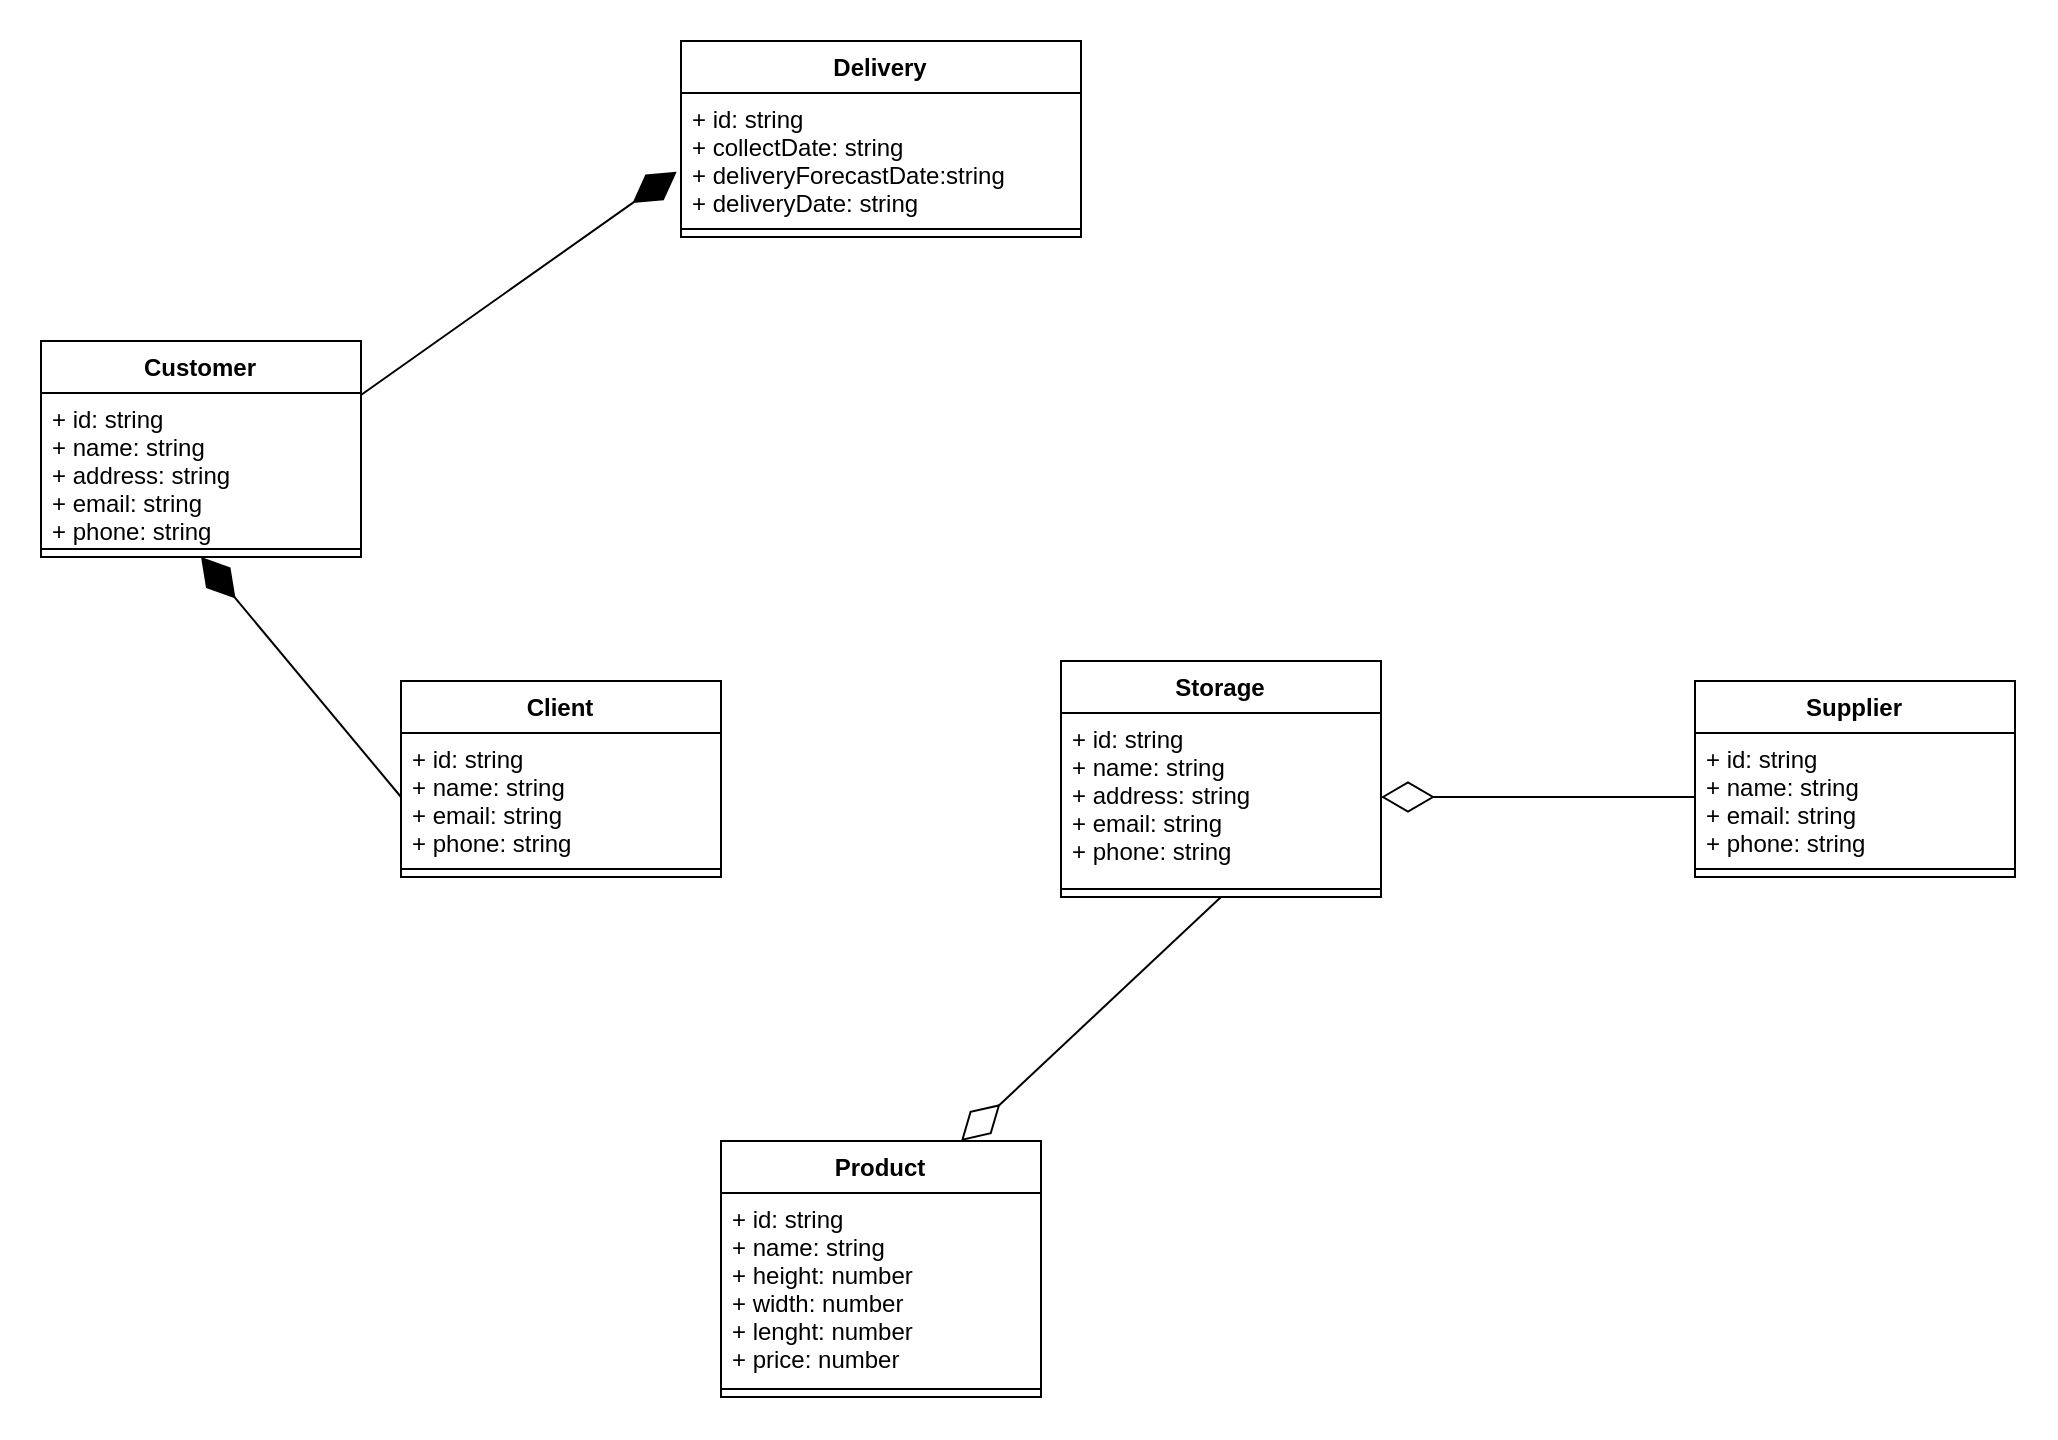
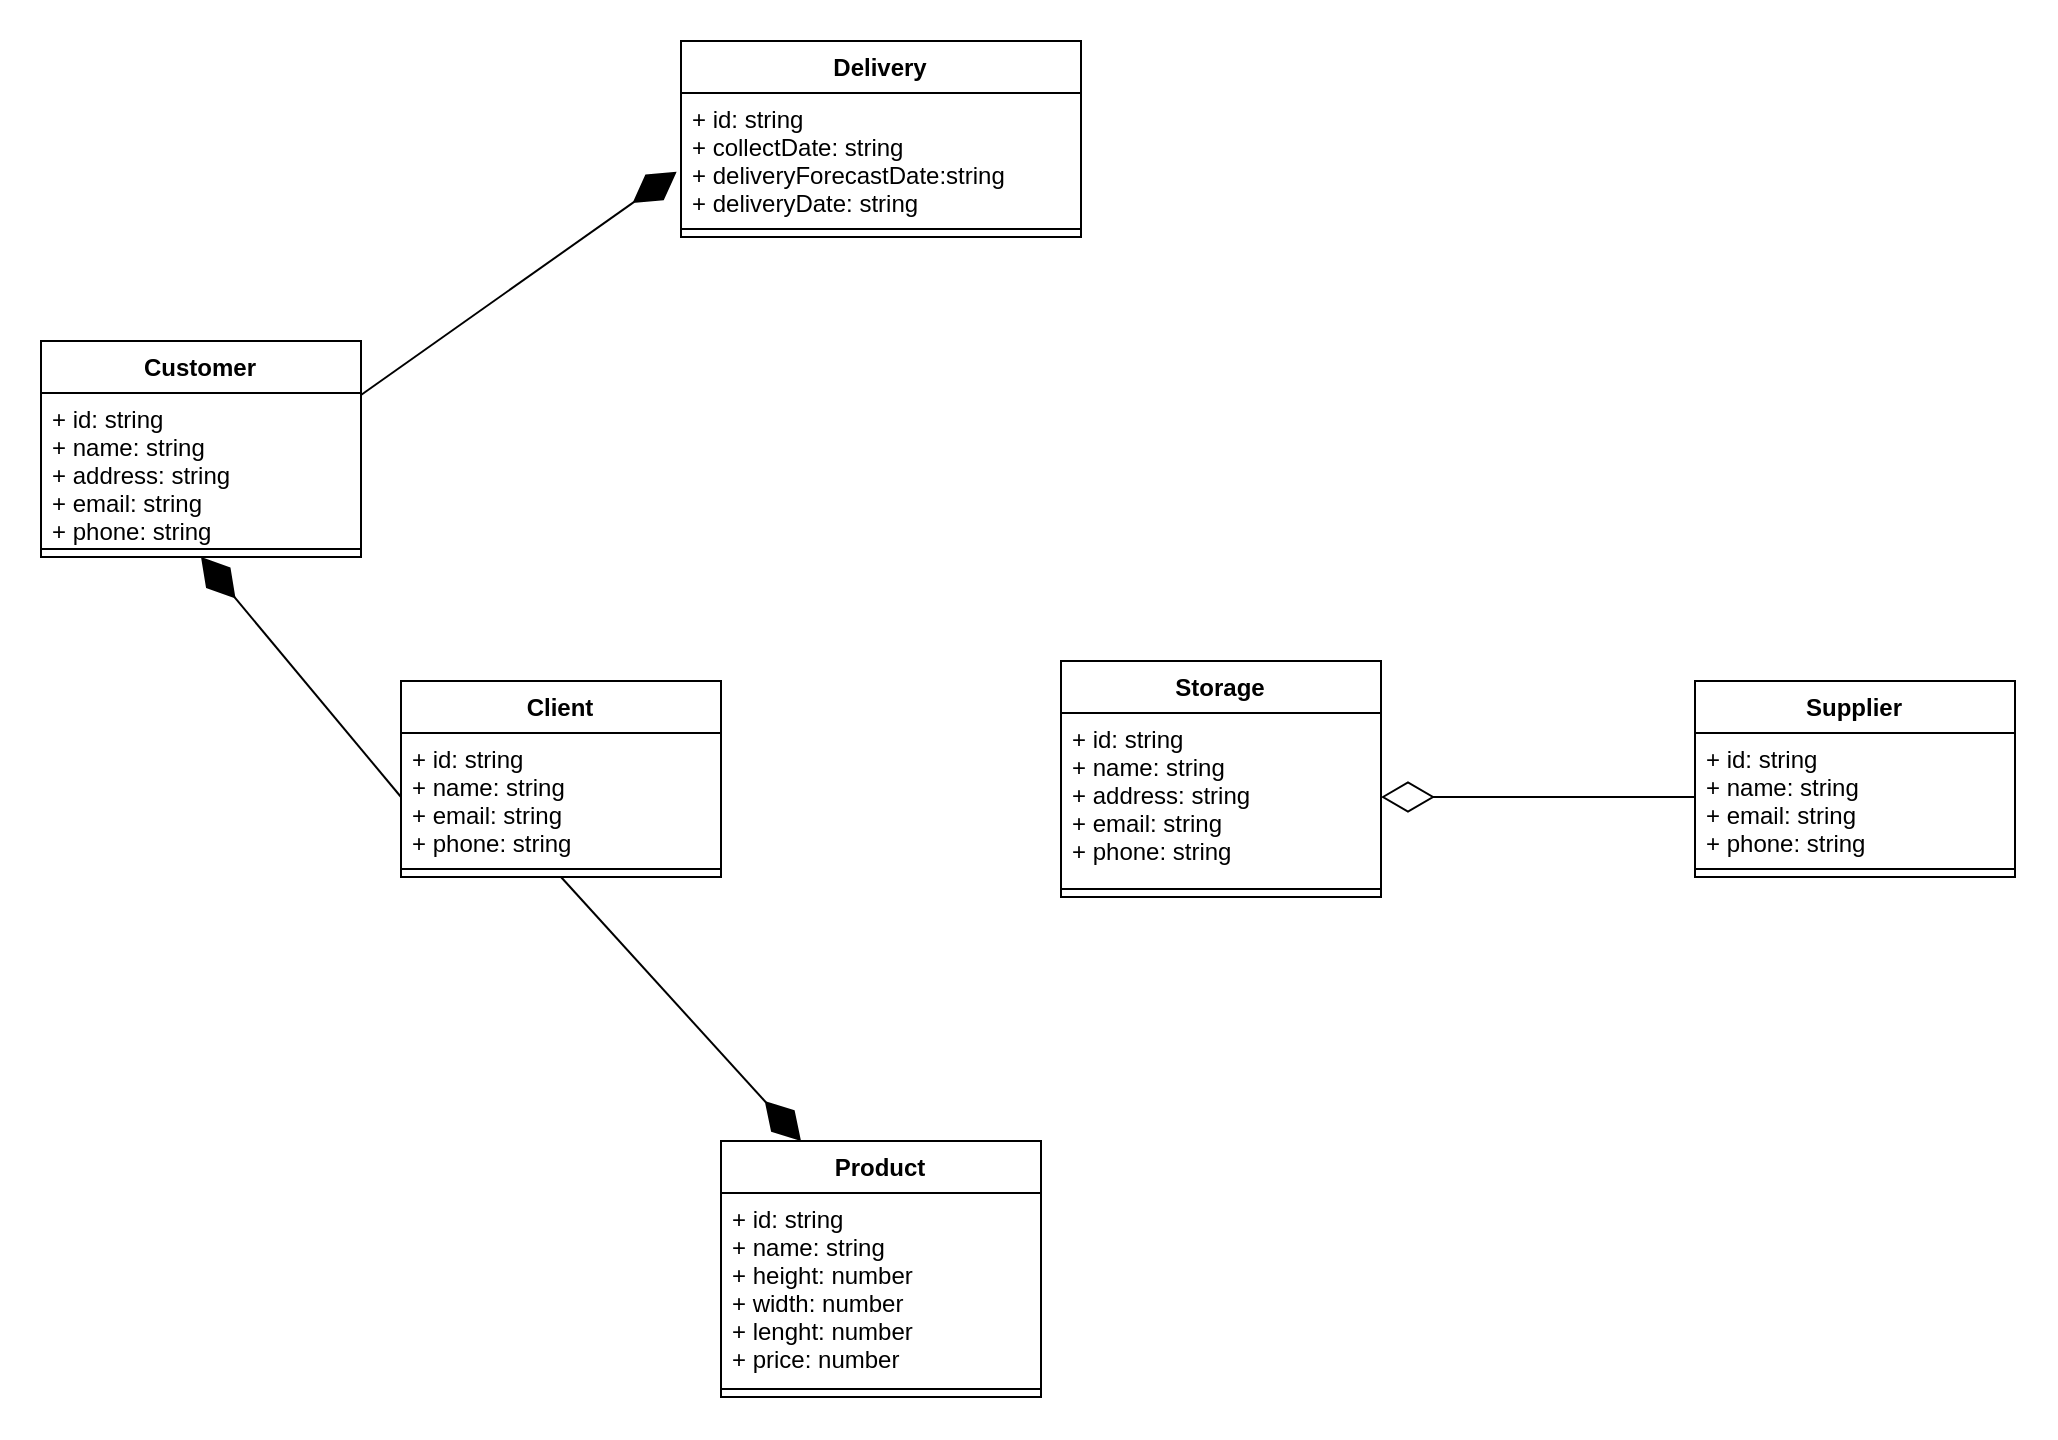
none -> (665, 991)
(1108, 1003) -> none
